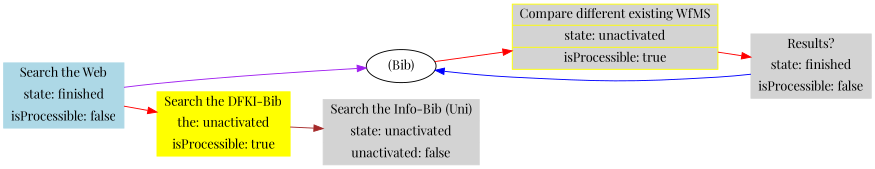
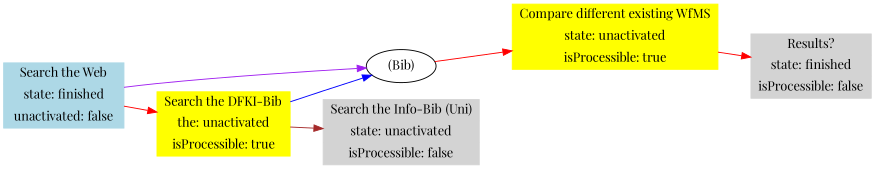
(615, 37) -> (615, 37)
(598, 81) -> (326, 90)
(64, 117) -> (64, 117)
(401, 153) -> (401, 153)
